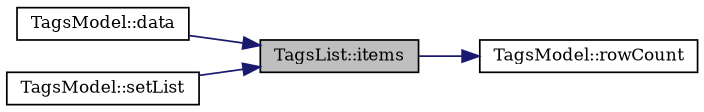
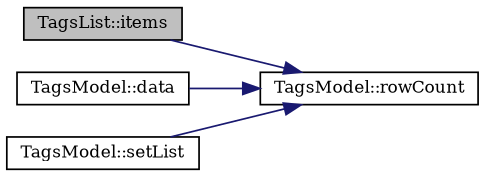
(216, 39) -> (216, 88)
(221, 72) -> (227, 123)
